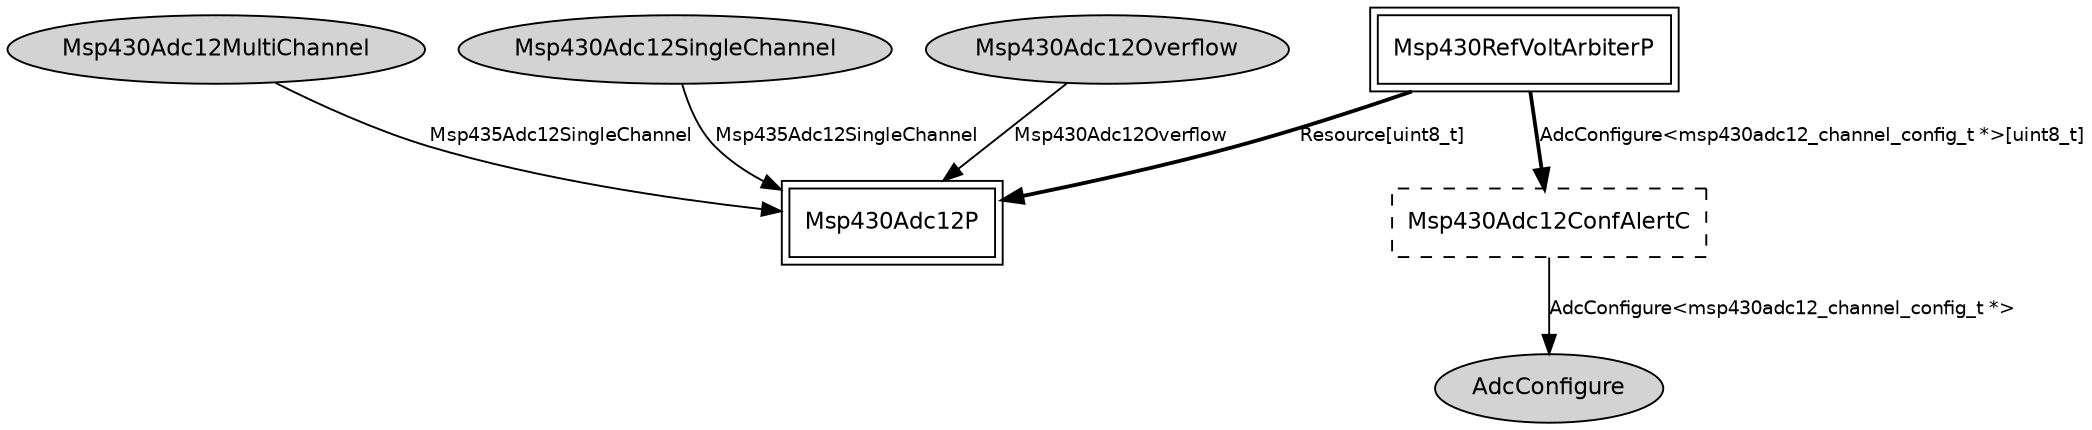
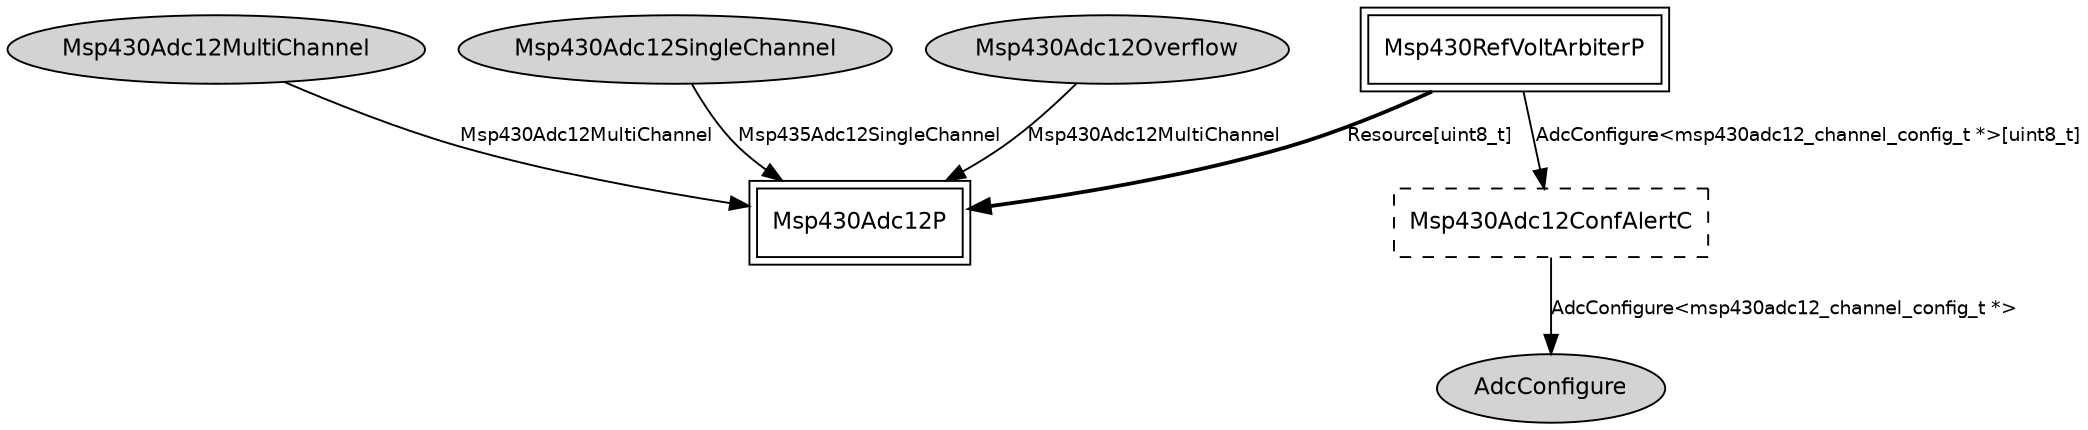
(1536, 131) -> (1532, 131)
(562, 136) -> (587, 136)
(1121, 136) -> (1154, 136)
